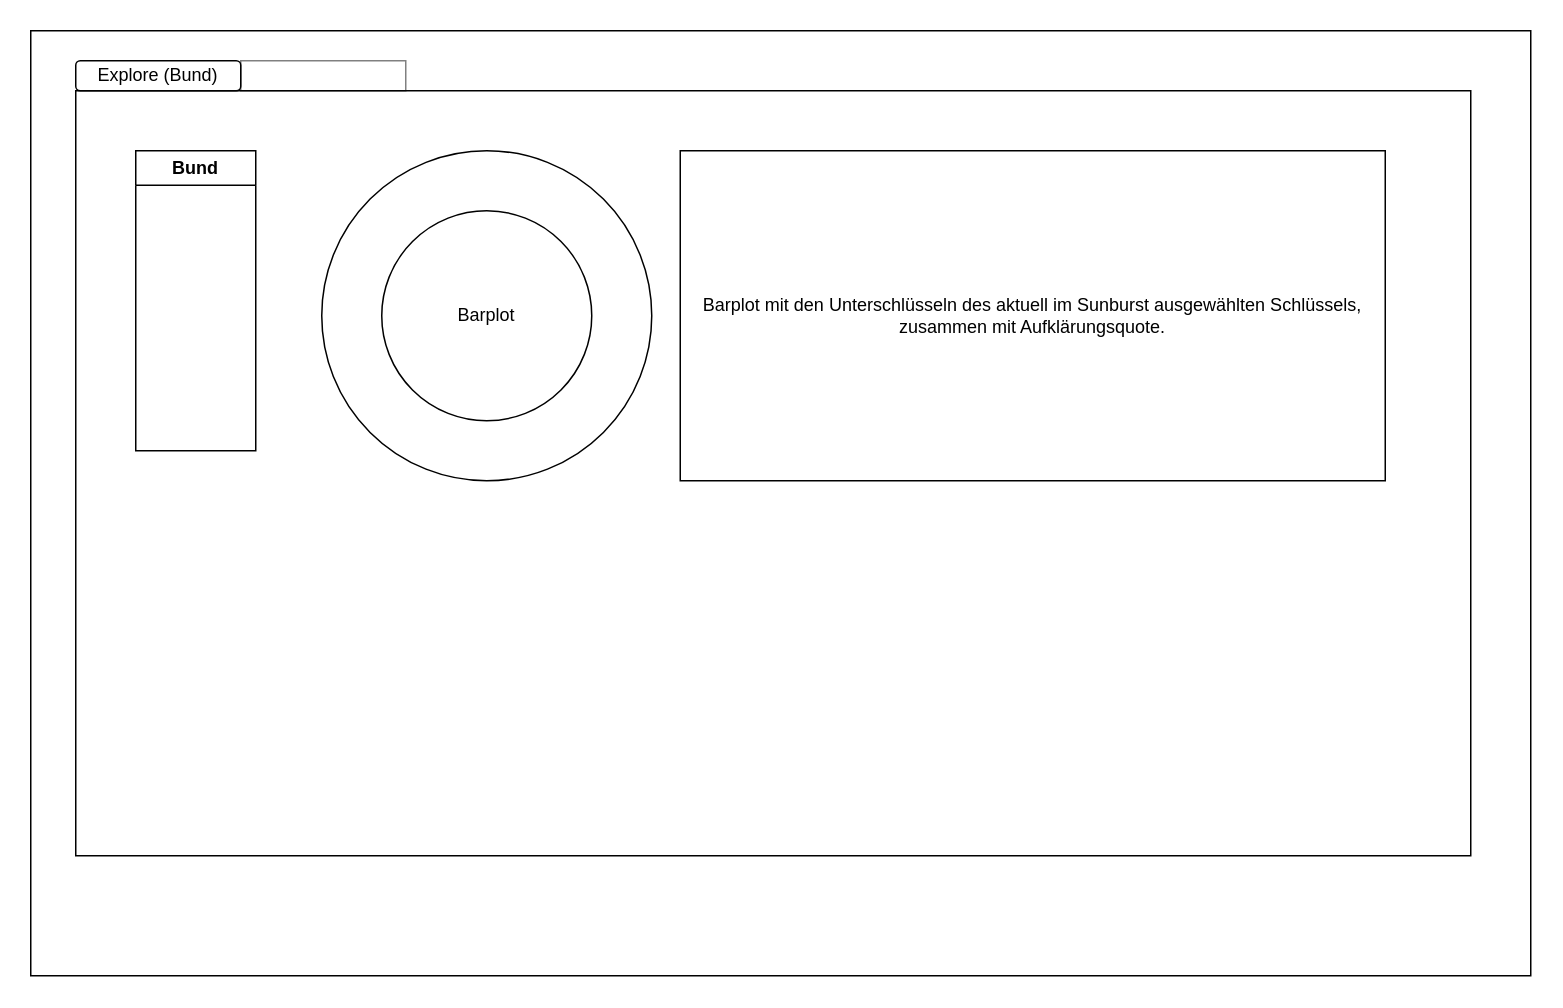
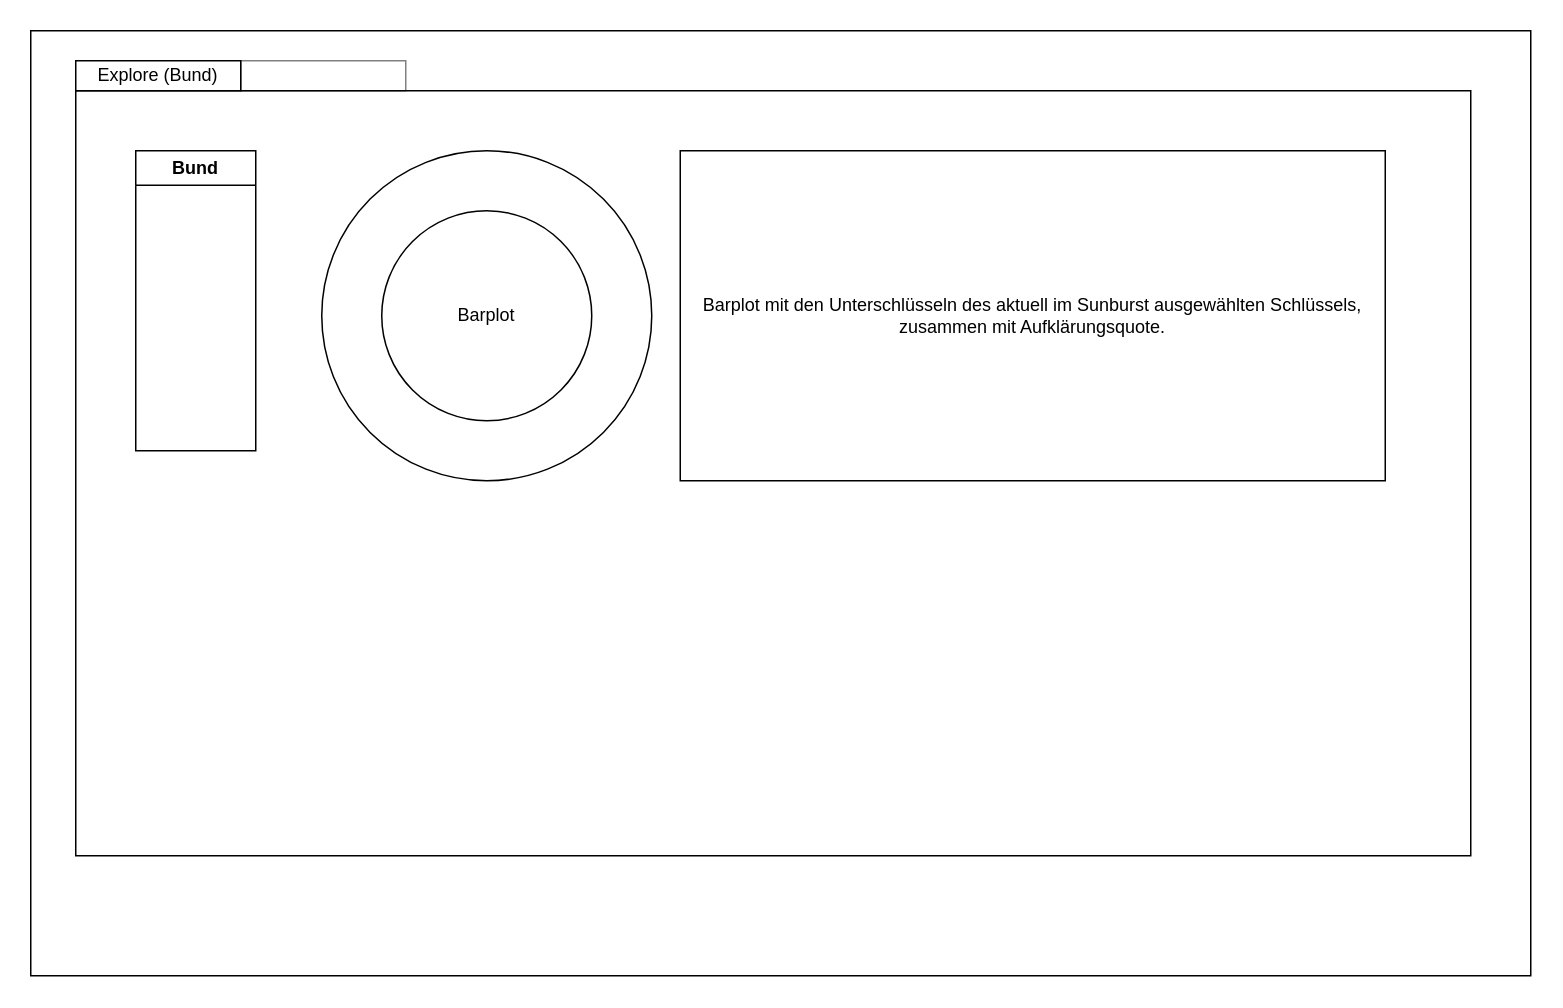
(158, 76) -> (158, 76)
